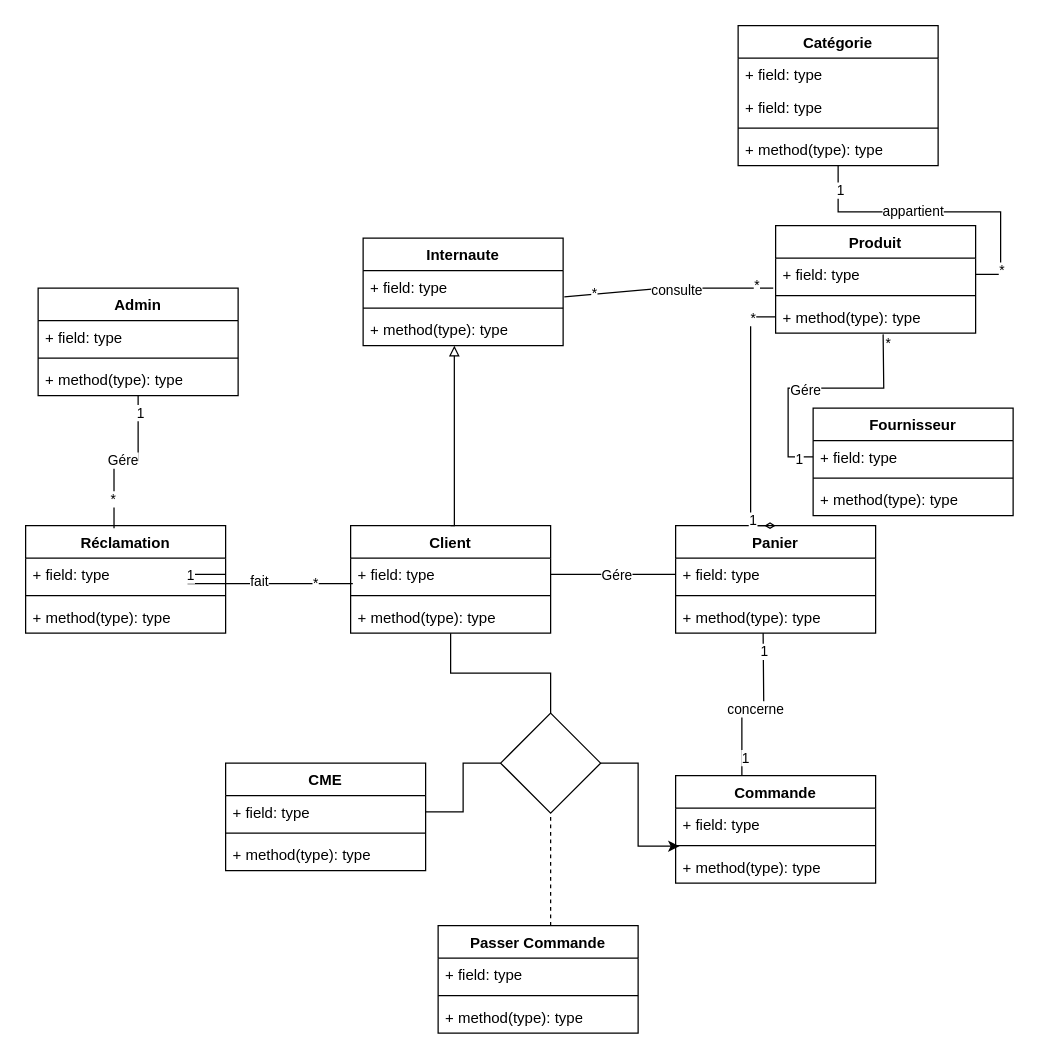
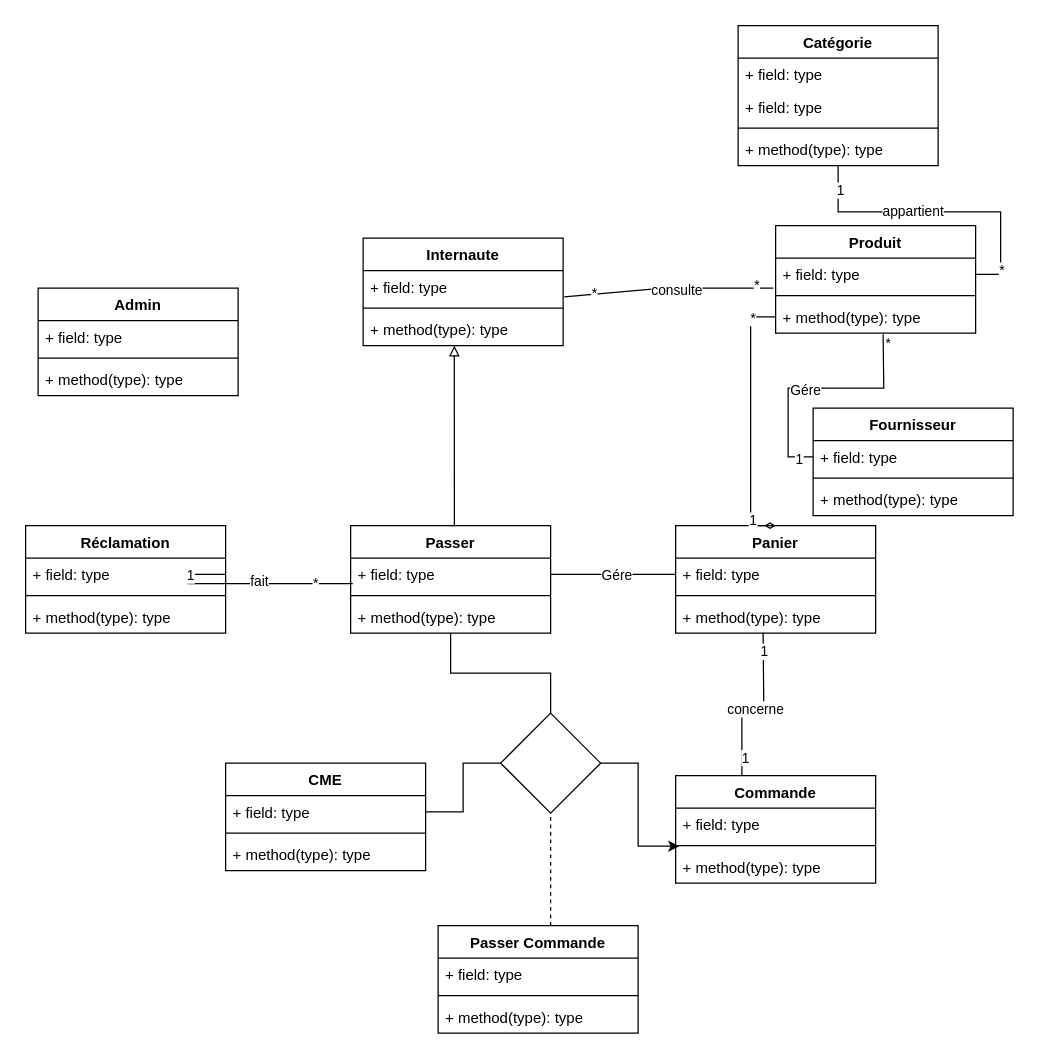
(124, 461) -> none
(451, 543) -> (451, 543)
